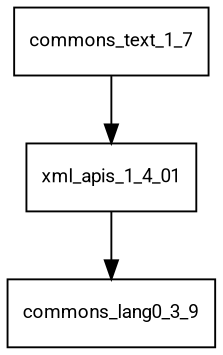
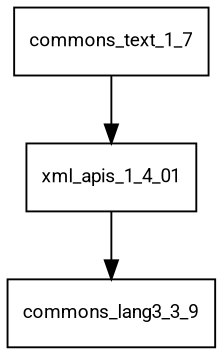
(111, 313) -> (111, 313)
